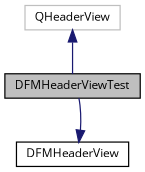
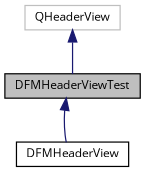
(81, 114) -> (64, 126)
